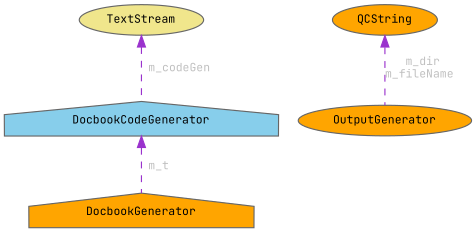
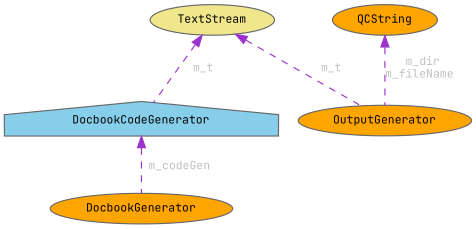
(176, 68) -> (200, 68)
none -> (303, 73)
(156, 166) -> (176, 166)
(141, 212) -> (141, 209)
